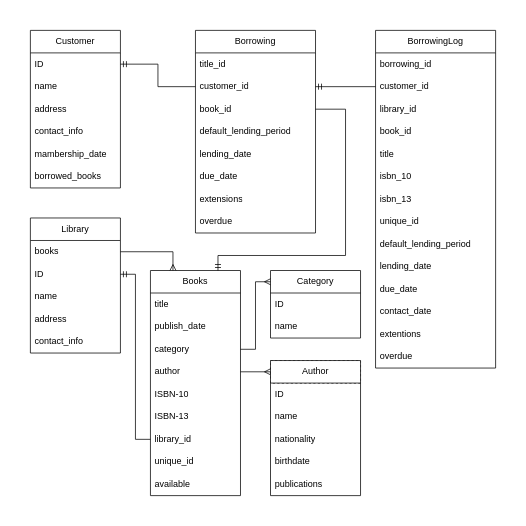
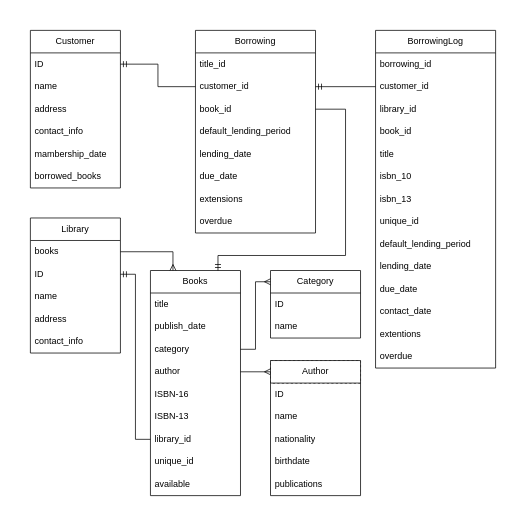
(173, 394) -> (173, 394)
